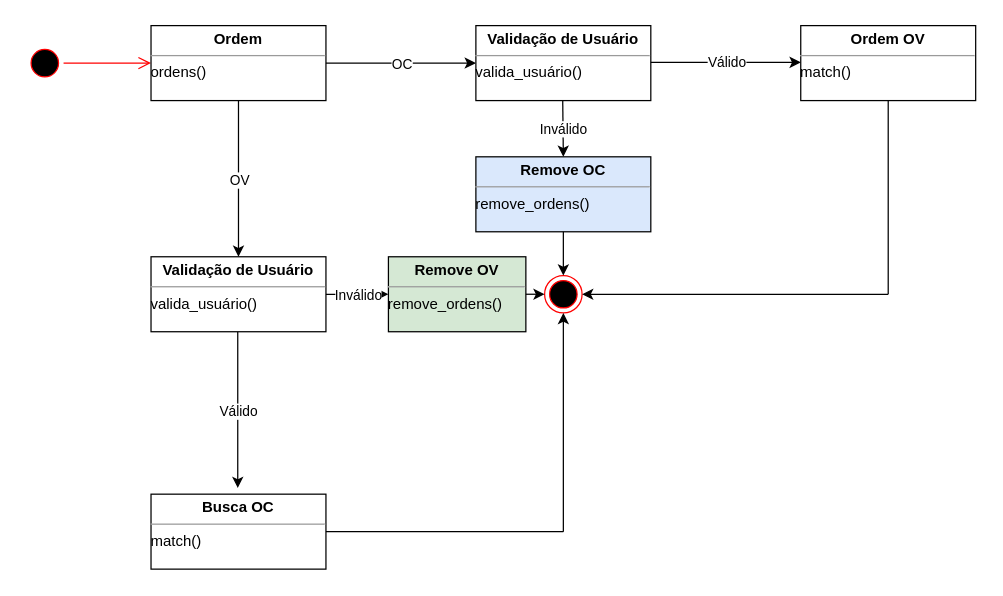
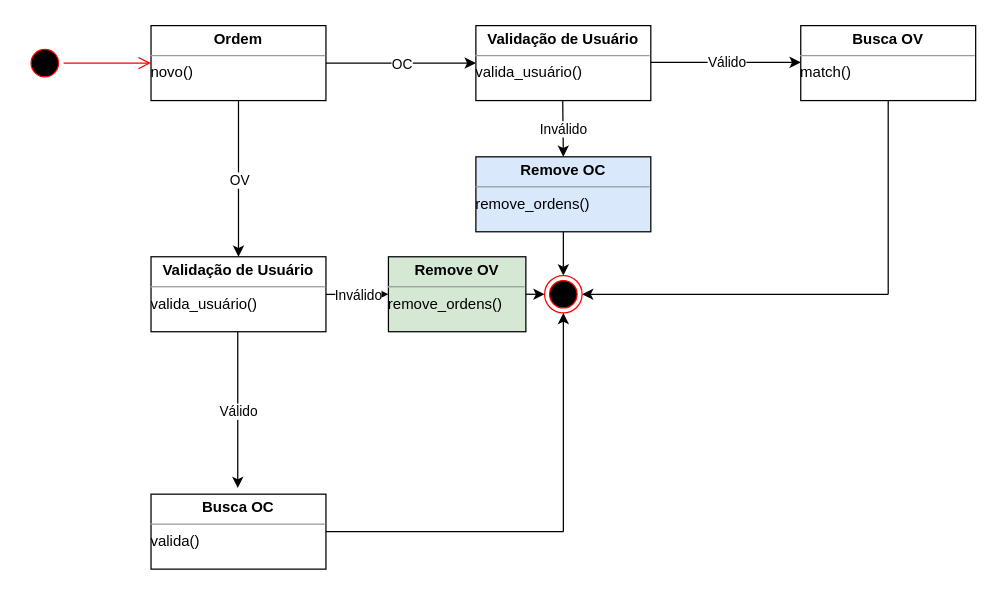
(184, 44) -> (176, 44)
(832, 44) -> (832, 44)
(182, 512) -> (182, 512)
